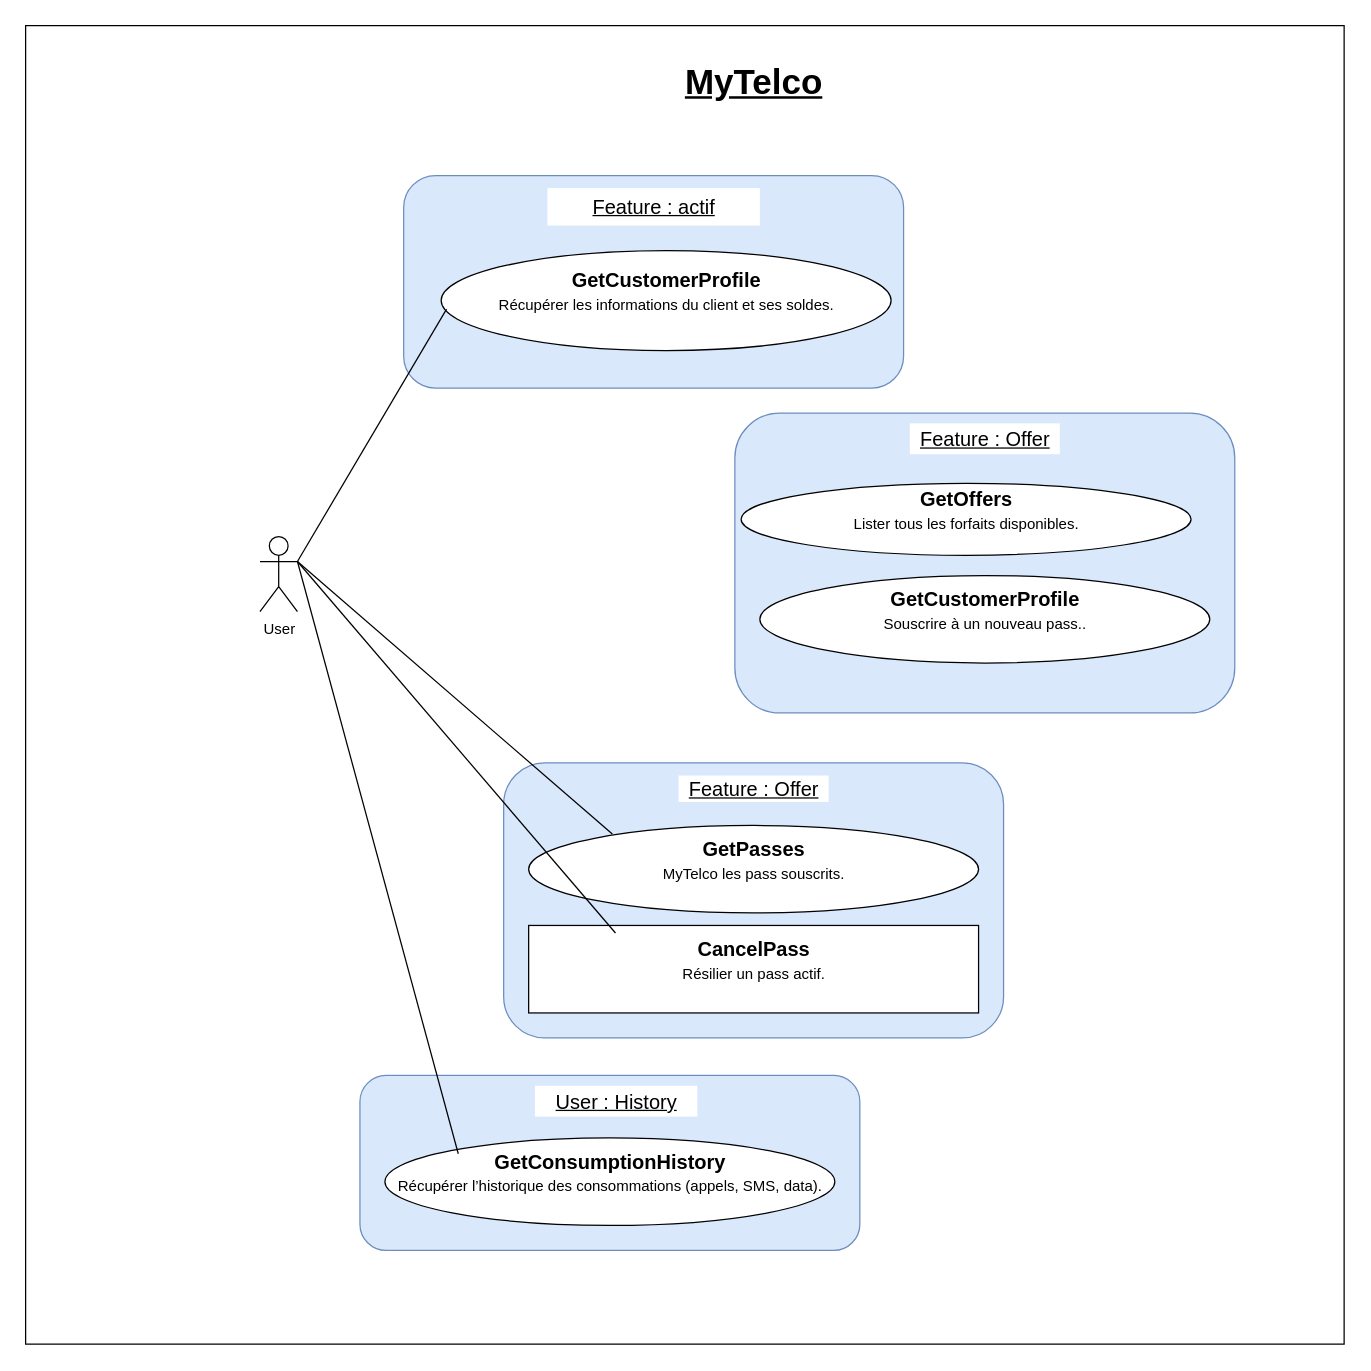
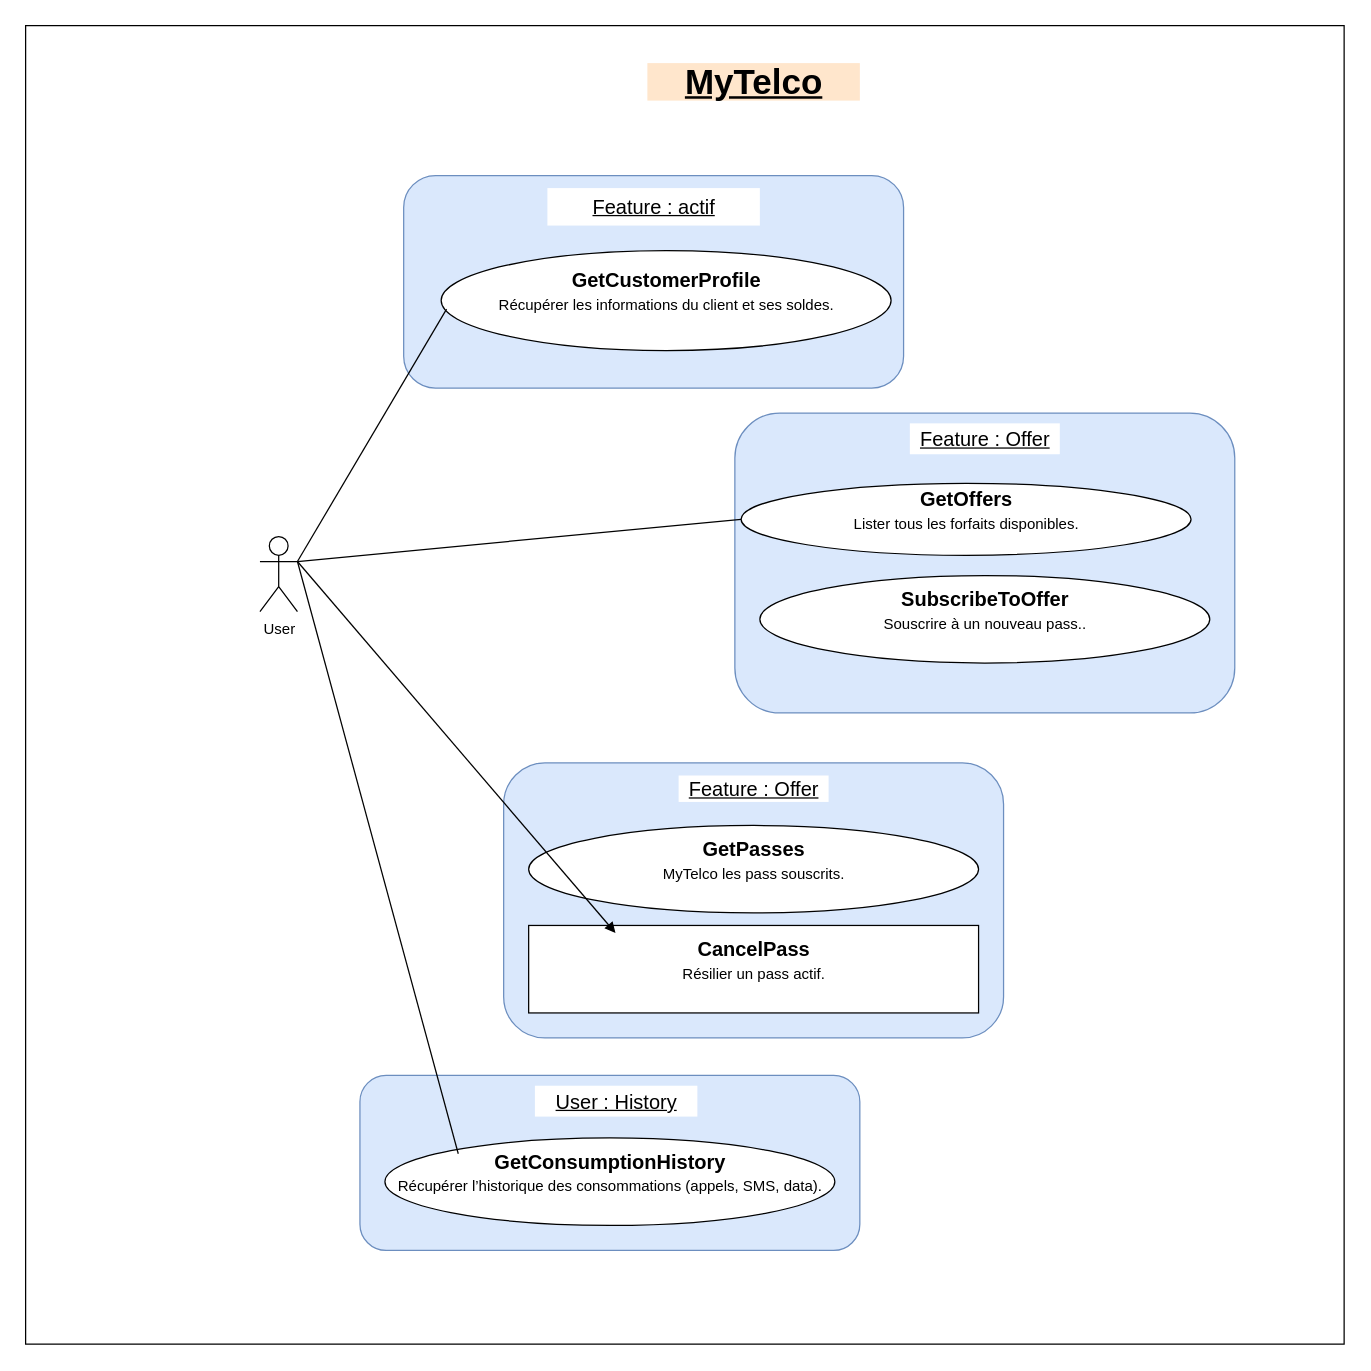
(754, 82) -> (754, 82)
none -> (521, 540)
(986, 619) -> (986, 619)
(460, 702) -> none
(611, 928) -> (608, 924)
